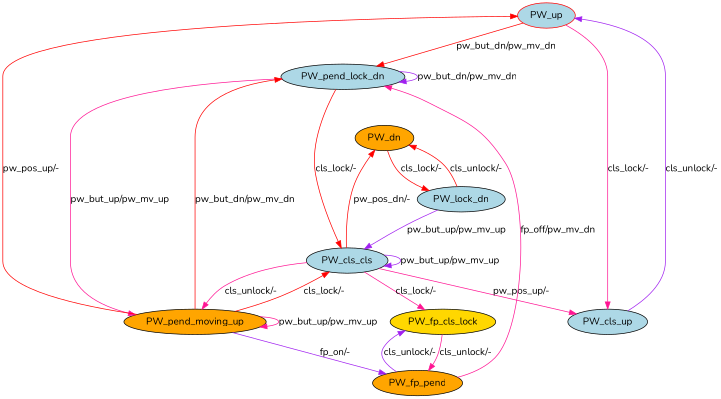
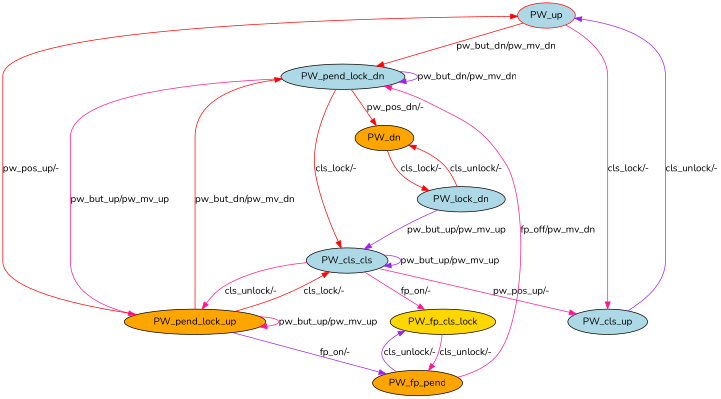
(350, 199) -> (362, 105)
(416, 291) -> (416, 291)
(195, 322) -> (195, 322)
